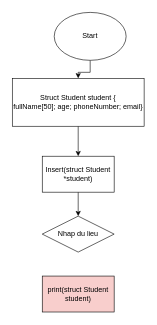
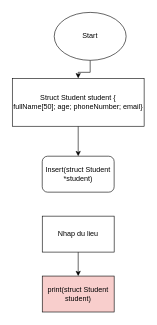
(78, 174) -> (78, 174)
(78, 210) -> none
(78, 234) -> (78, 234)
none -> (78, 270)
